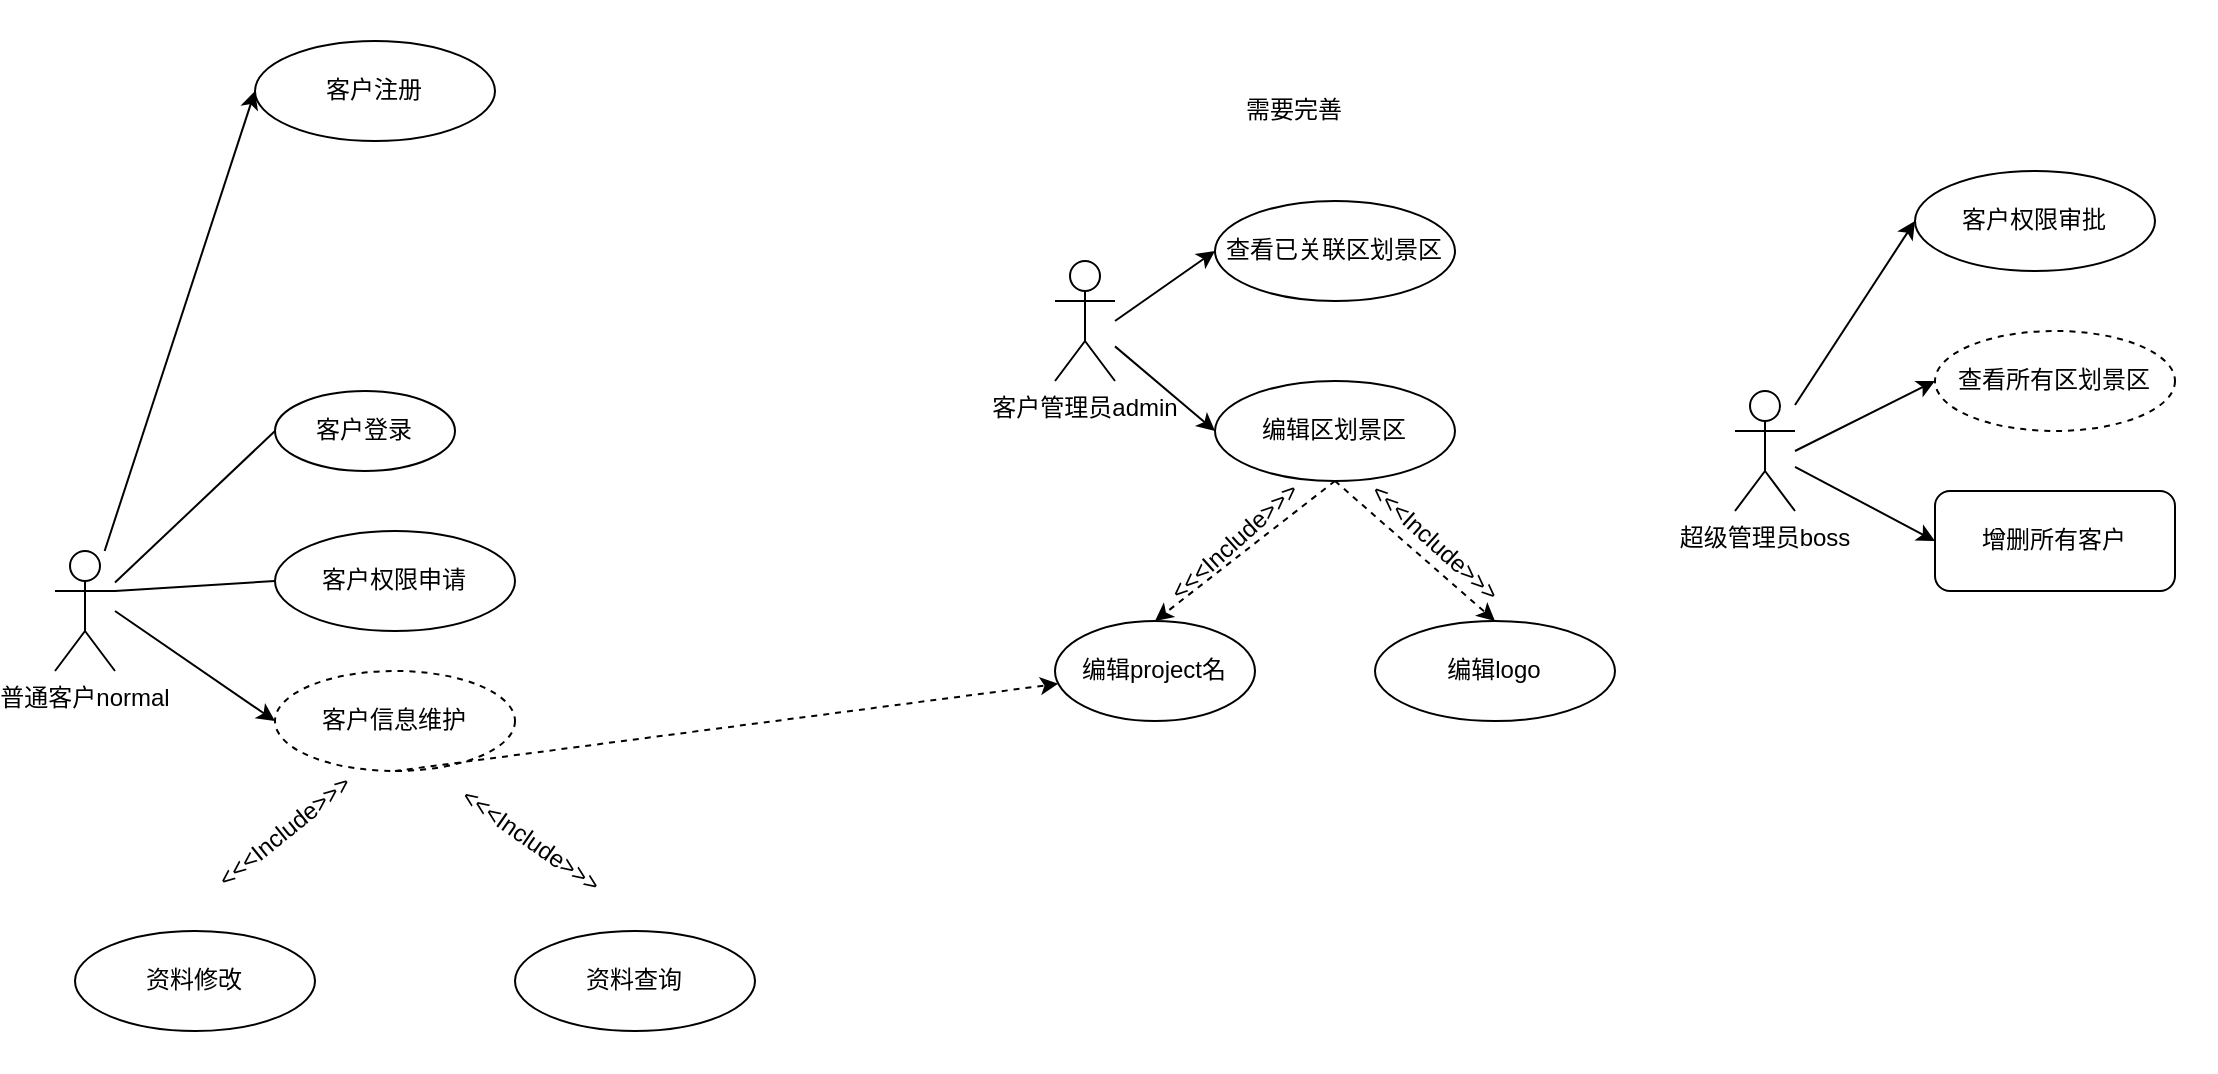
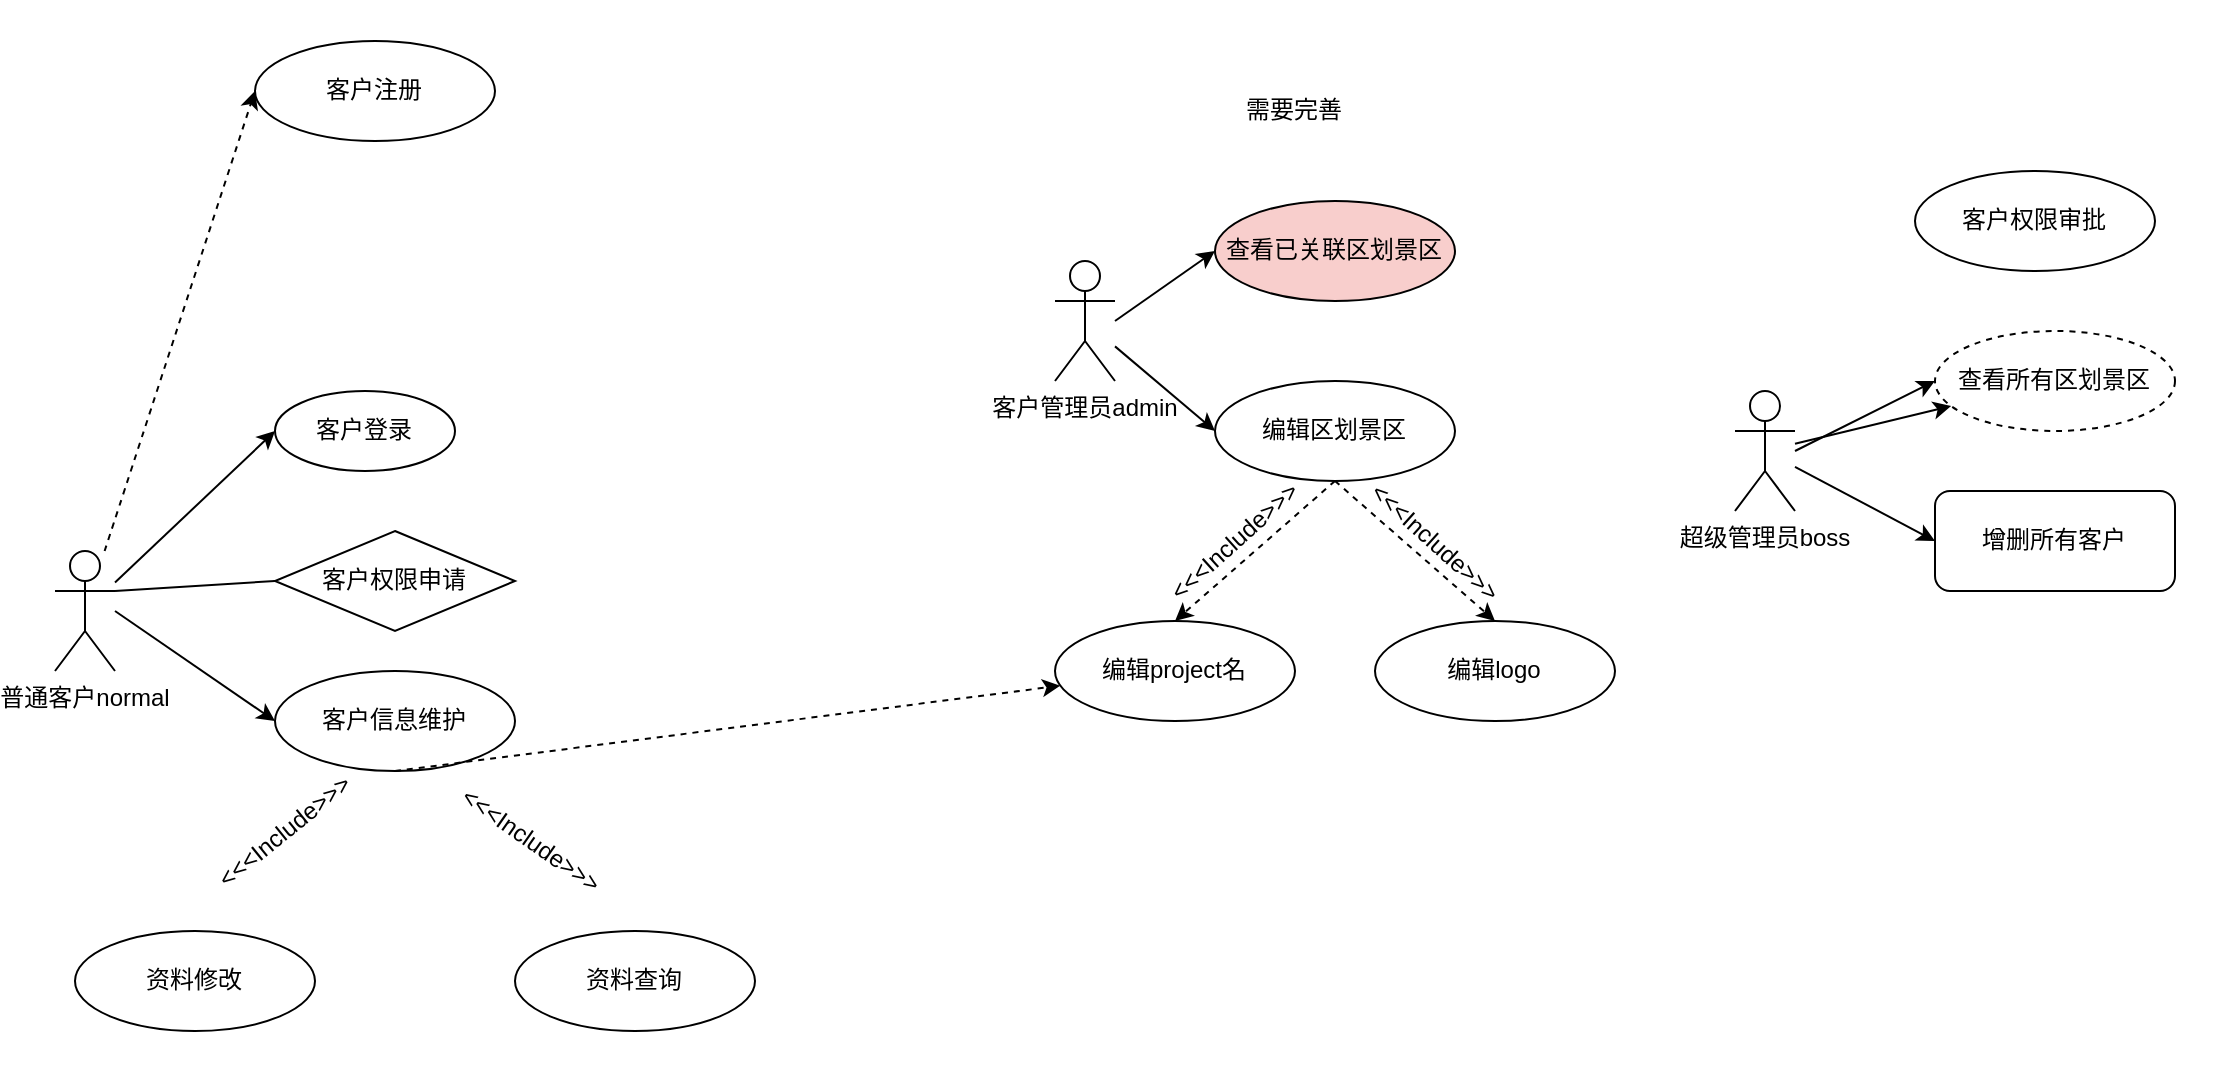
(1335, 251) -> (1335, 251)
(1852, 318) -> (1886, 422)
(179, 325) -> (179, 325)
(269, 437) -> (264, 441)
(395, 581) -> (395, 581)
(1155, 671) -> (1175, 671)
(395, 721) -> (395, 721)
